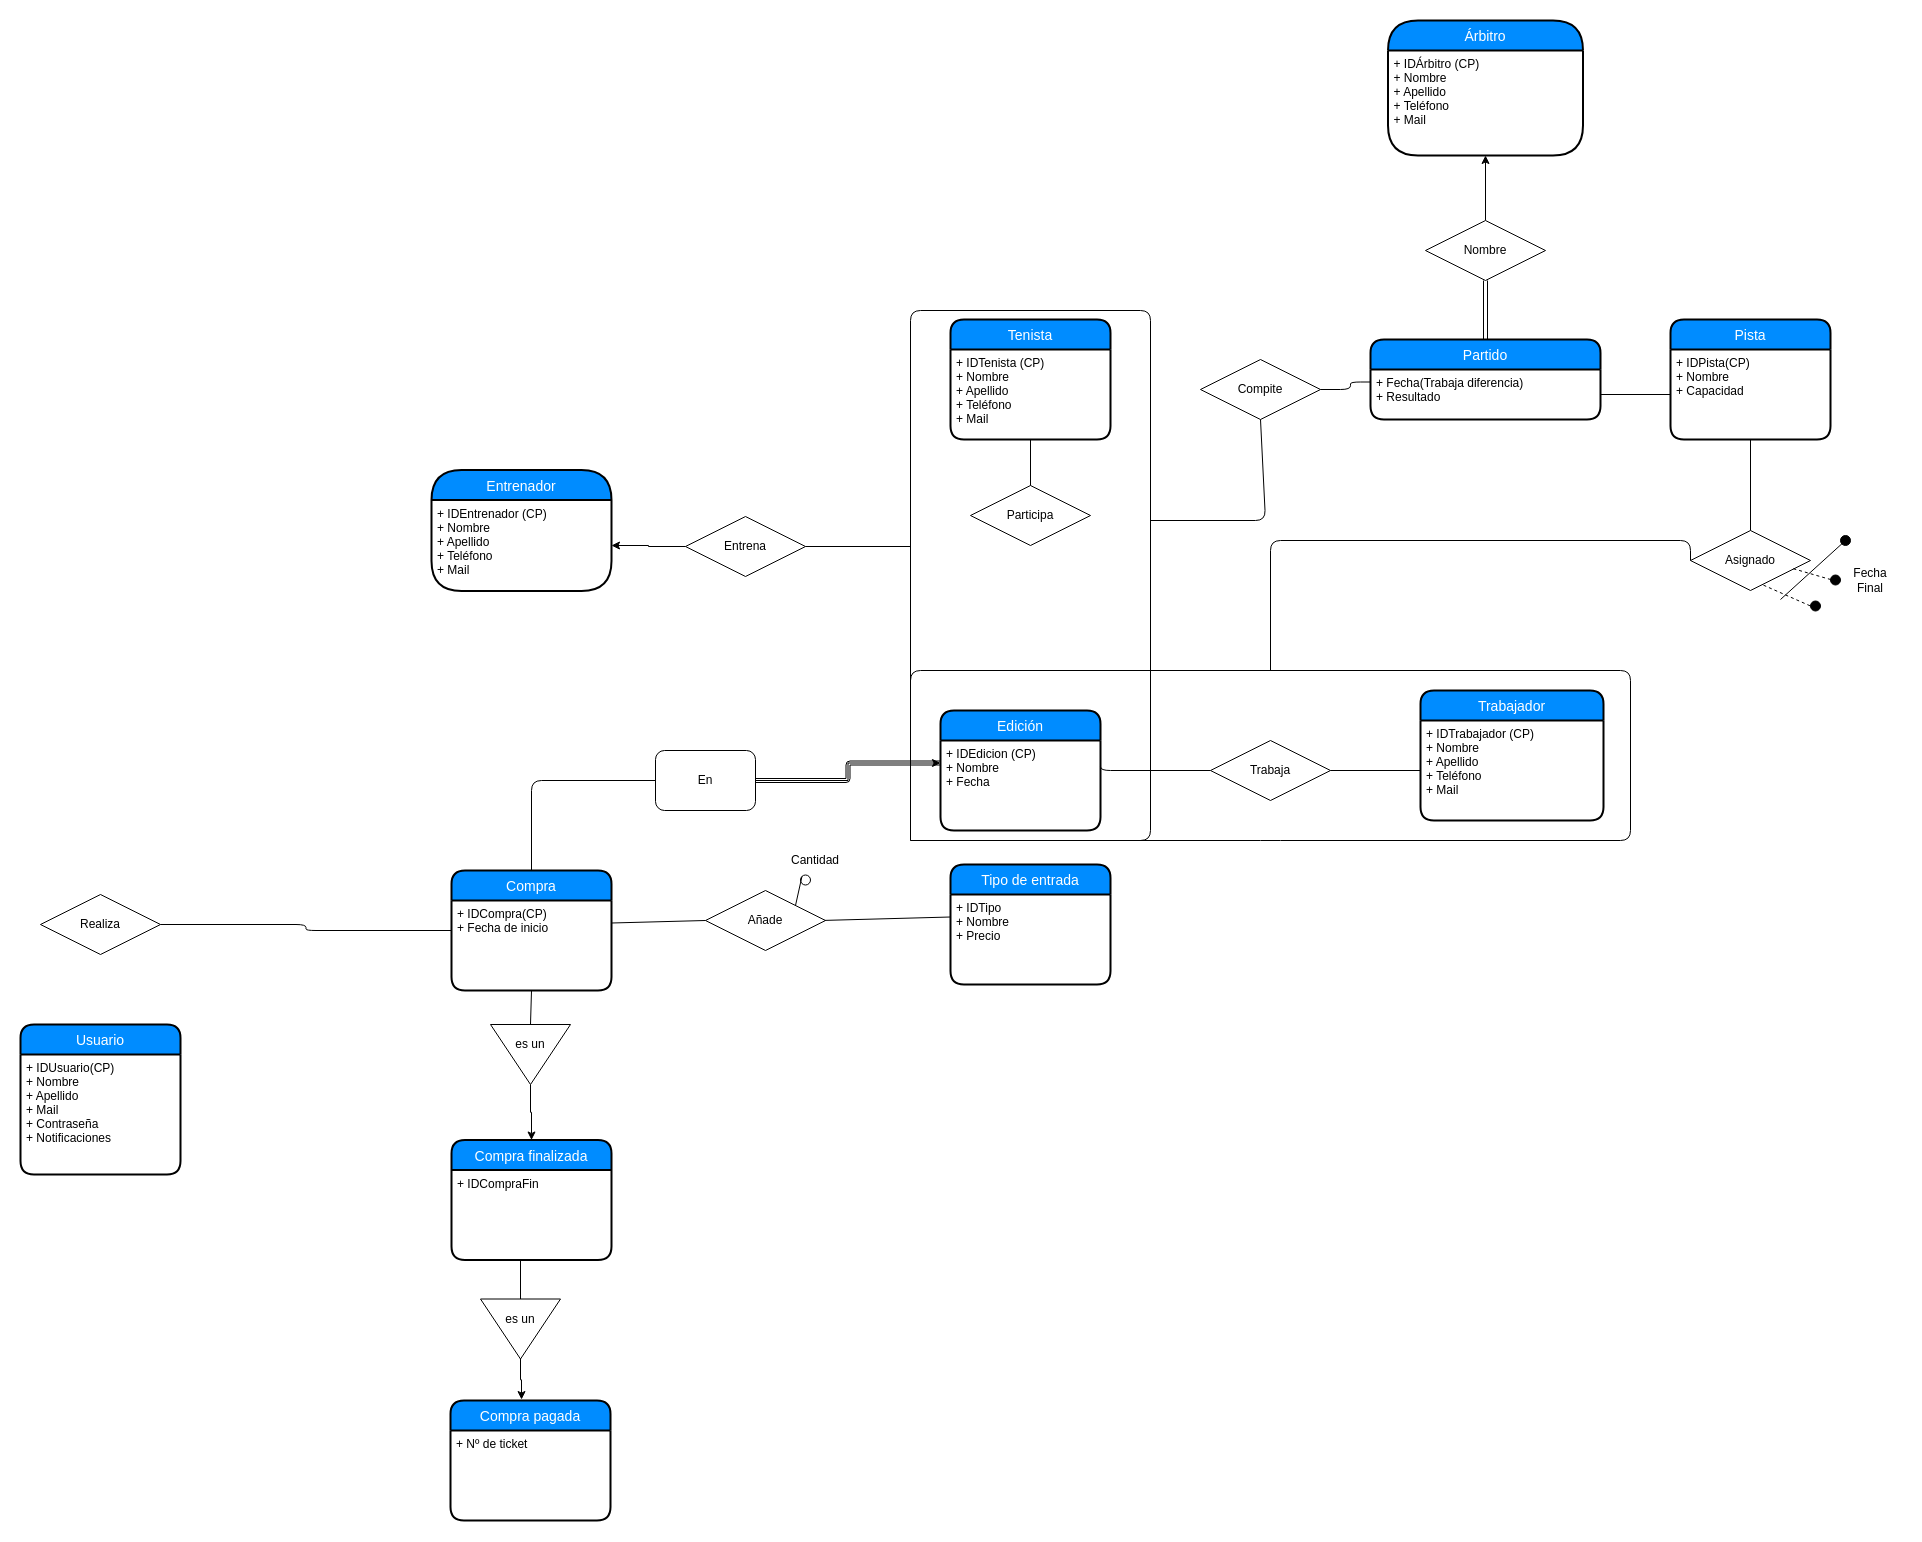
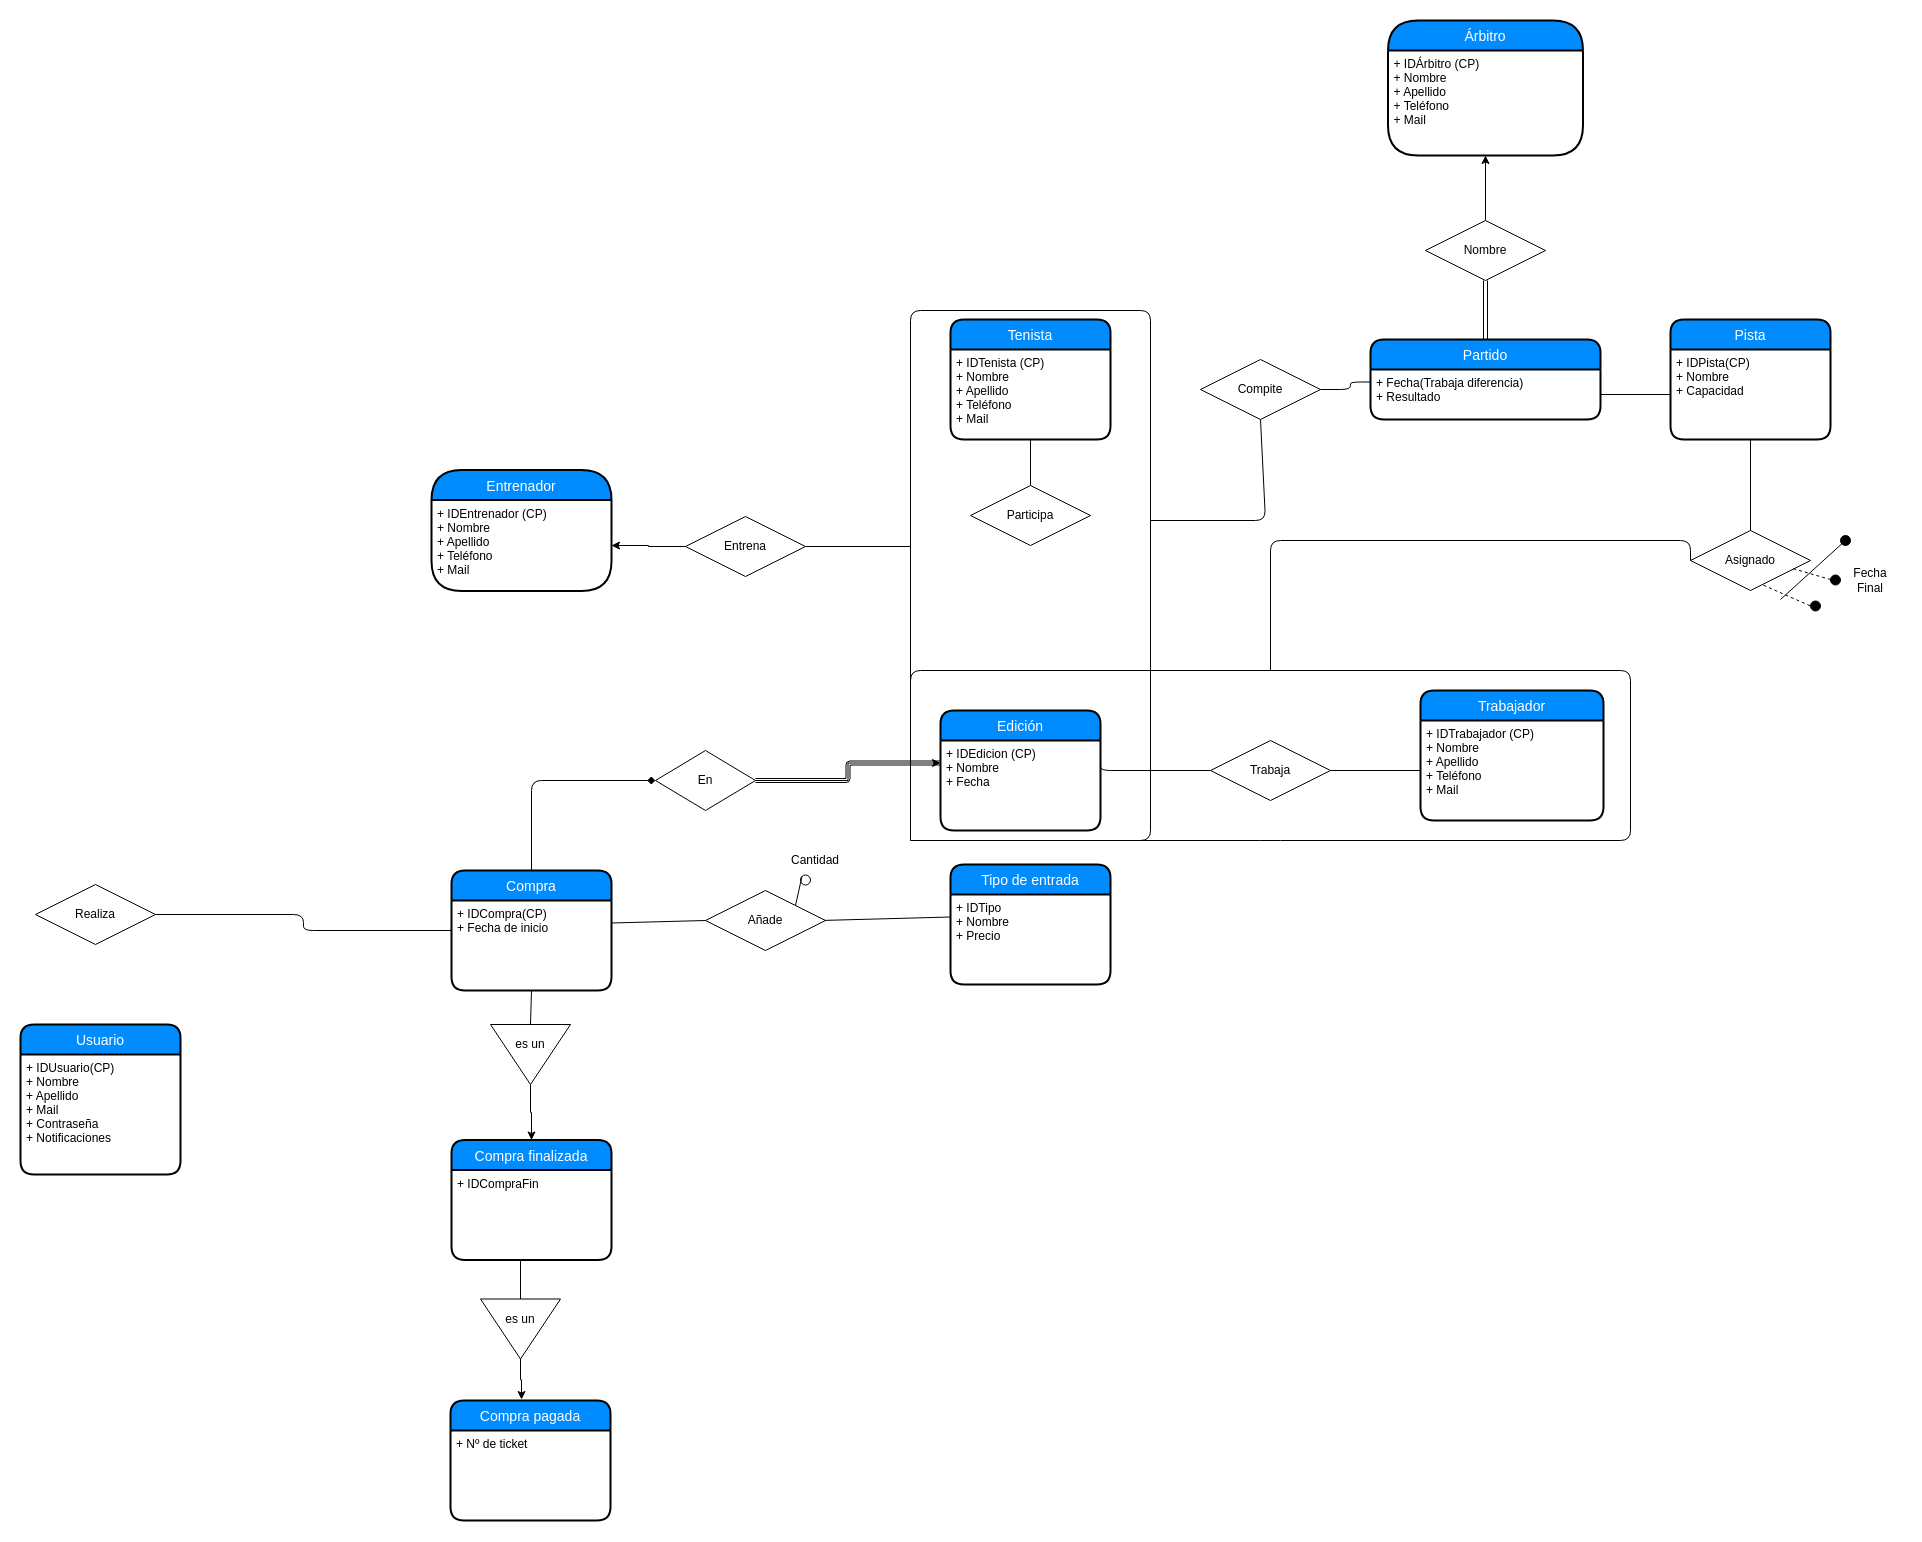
(651, 781) -> (647, 781)
(706, 781) -> (706, 781)
(101, 925) -> (96, 915)
